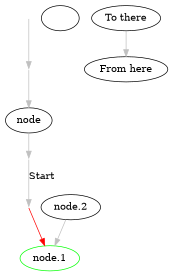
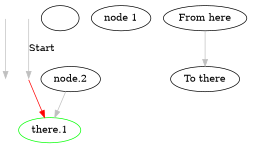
none -> (121, 18)
(126, 40) -> (205, 45)
(29, 120) -> none
(50, 258) -> (50, 130)
